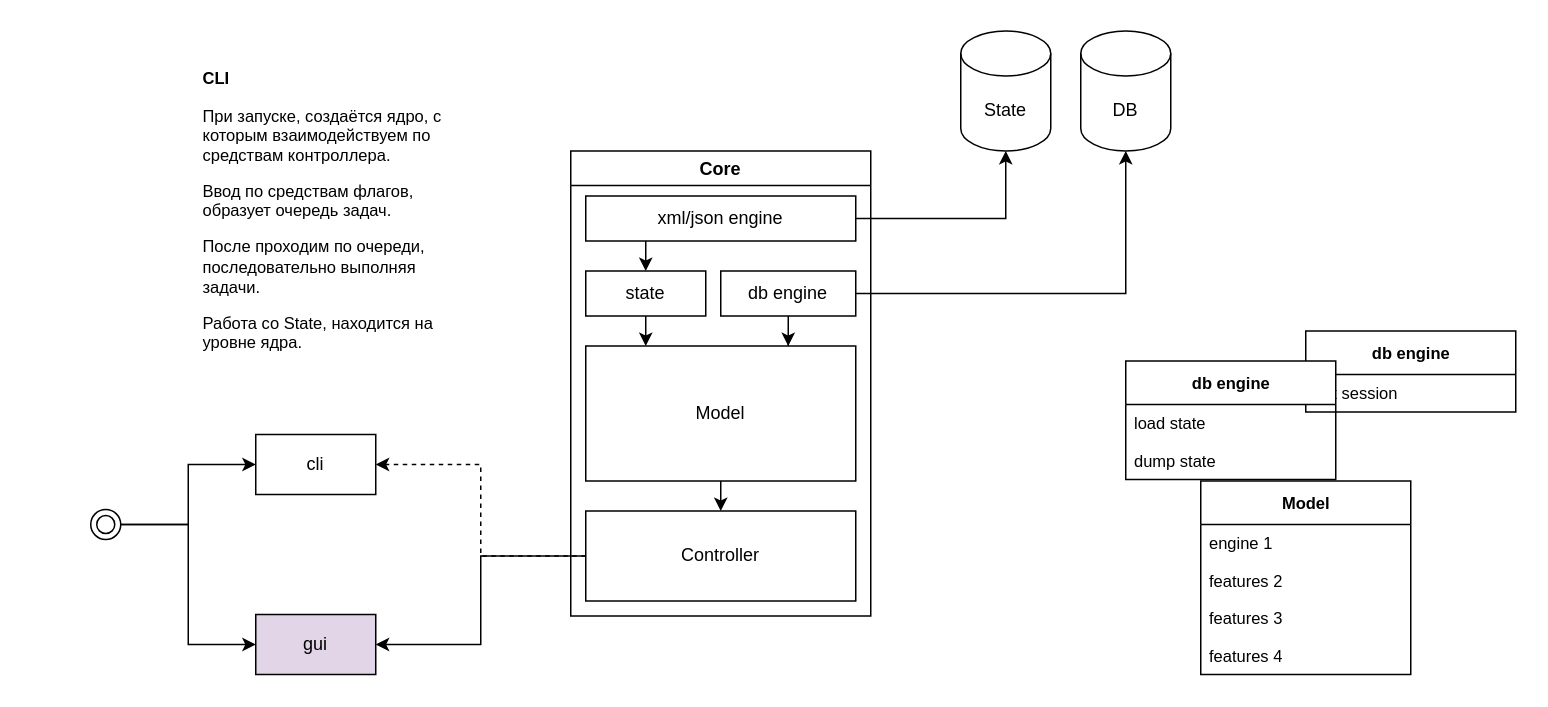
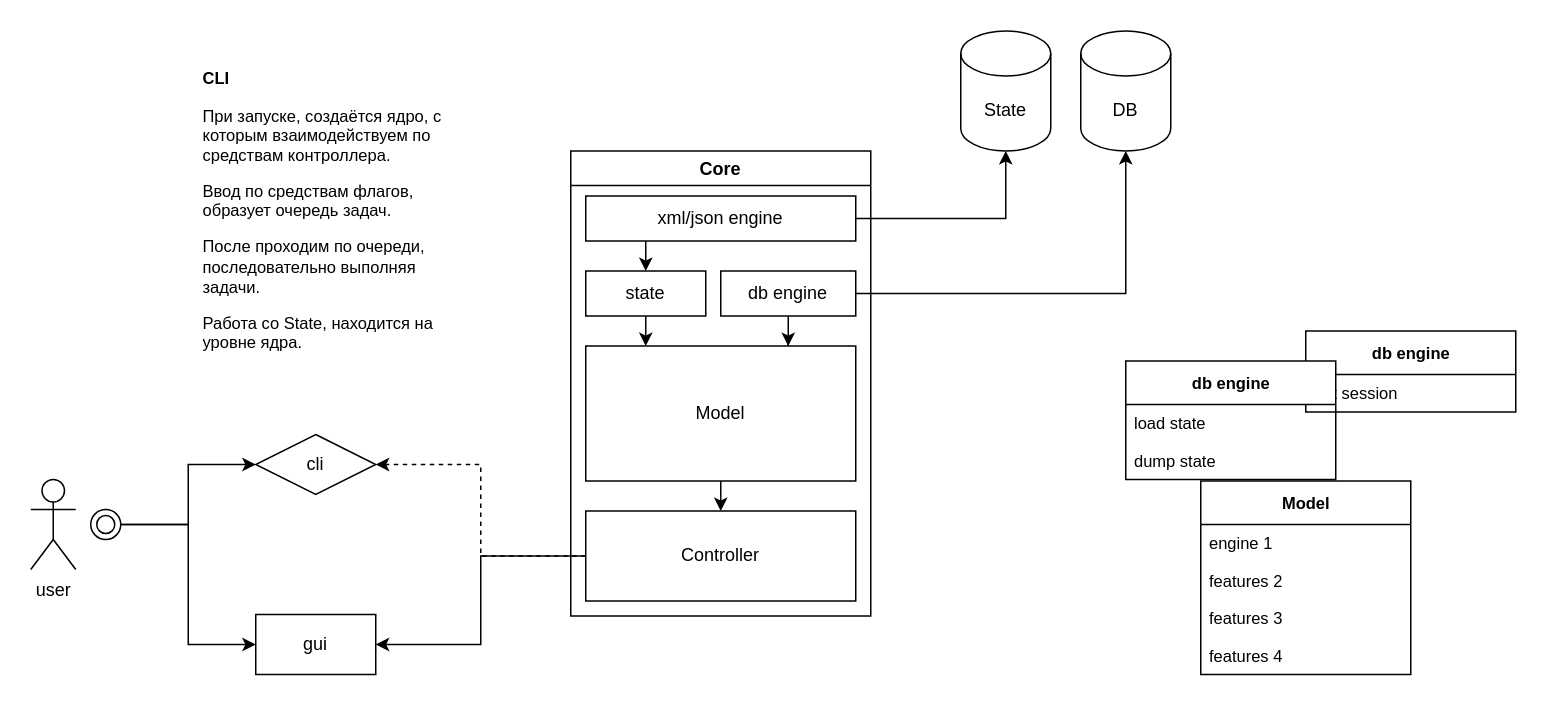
(316, 464) -> (316, 464)
none -> (53, 524)
(316, 644) -> (316, 644)
